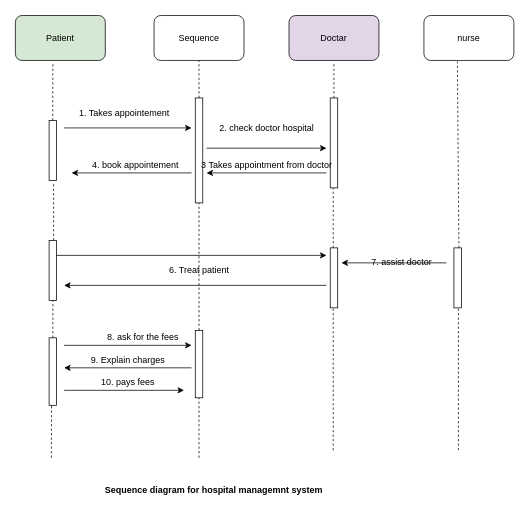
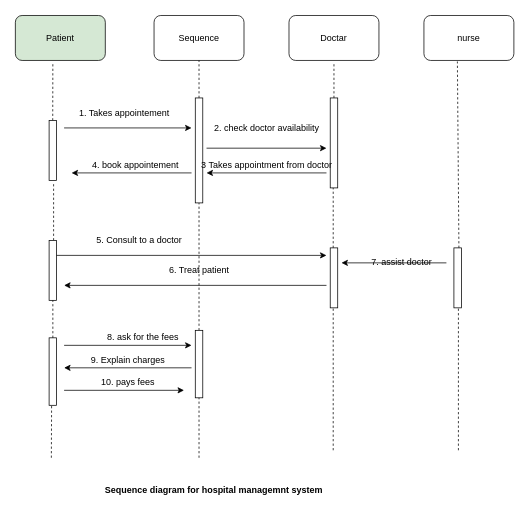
(334, 38) -> (334, 38)
(267, 128) -> (267, 128)
none -> (139, 240)
